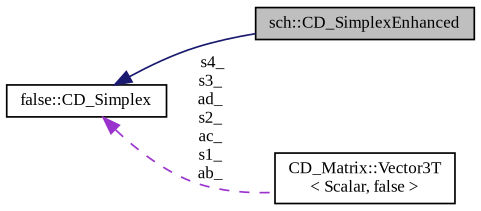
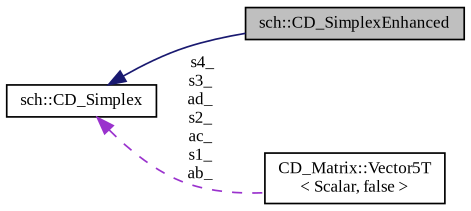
(87, 101) -> (82, 101)
(365, 178) -> (355, 178)
